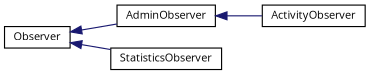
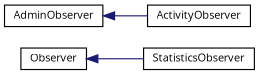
(99, 27) -> none
